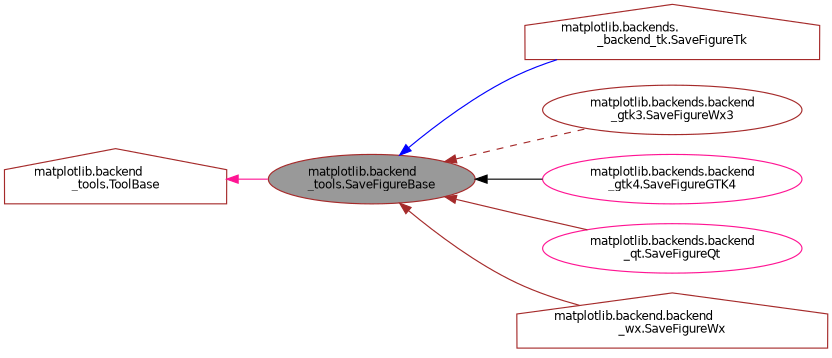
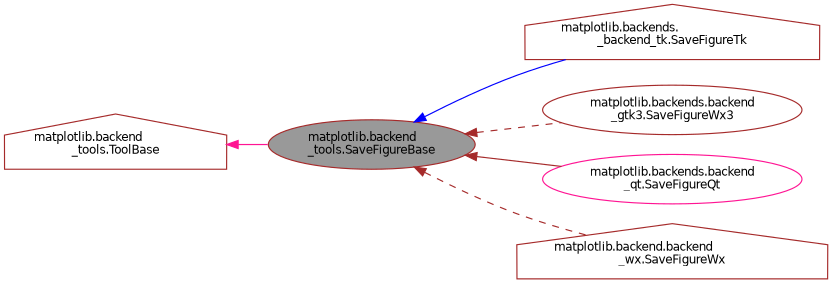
(672, 179) -> none
(489, 268) -> (504, 209)
